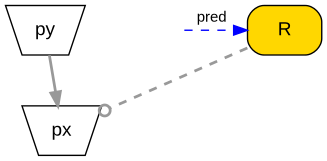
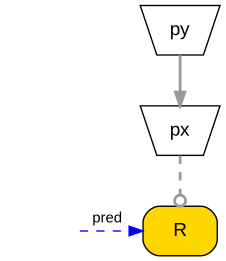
(179, 78) -> (180, 175)
